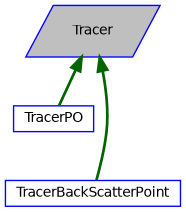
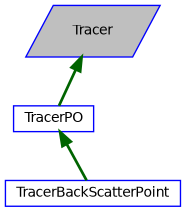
(107, 126) -> (77, 162)
